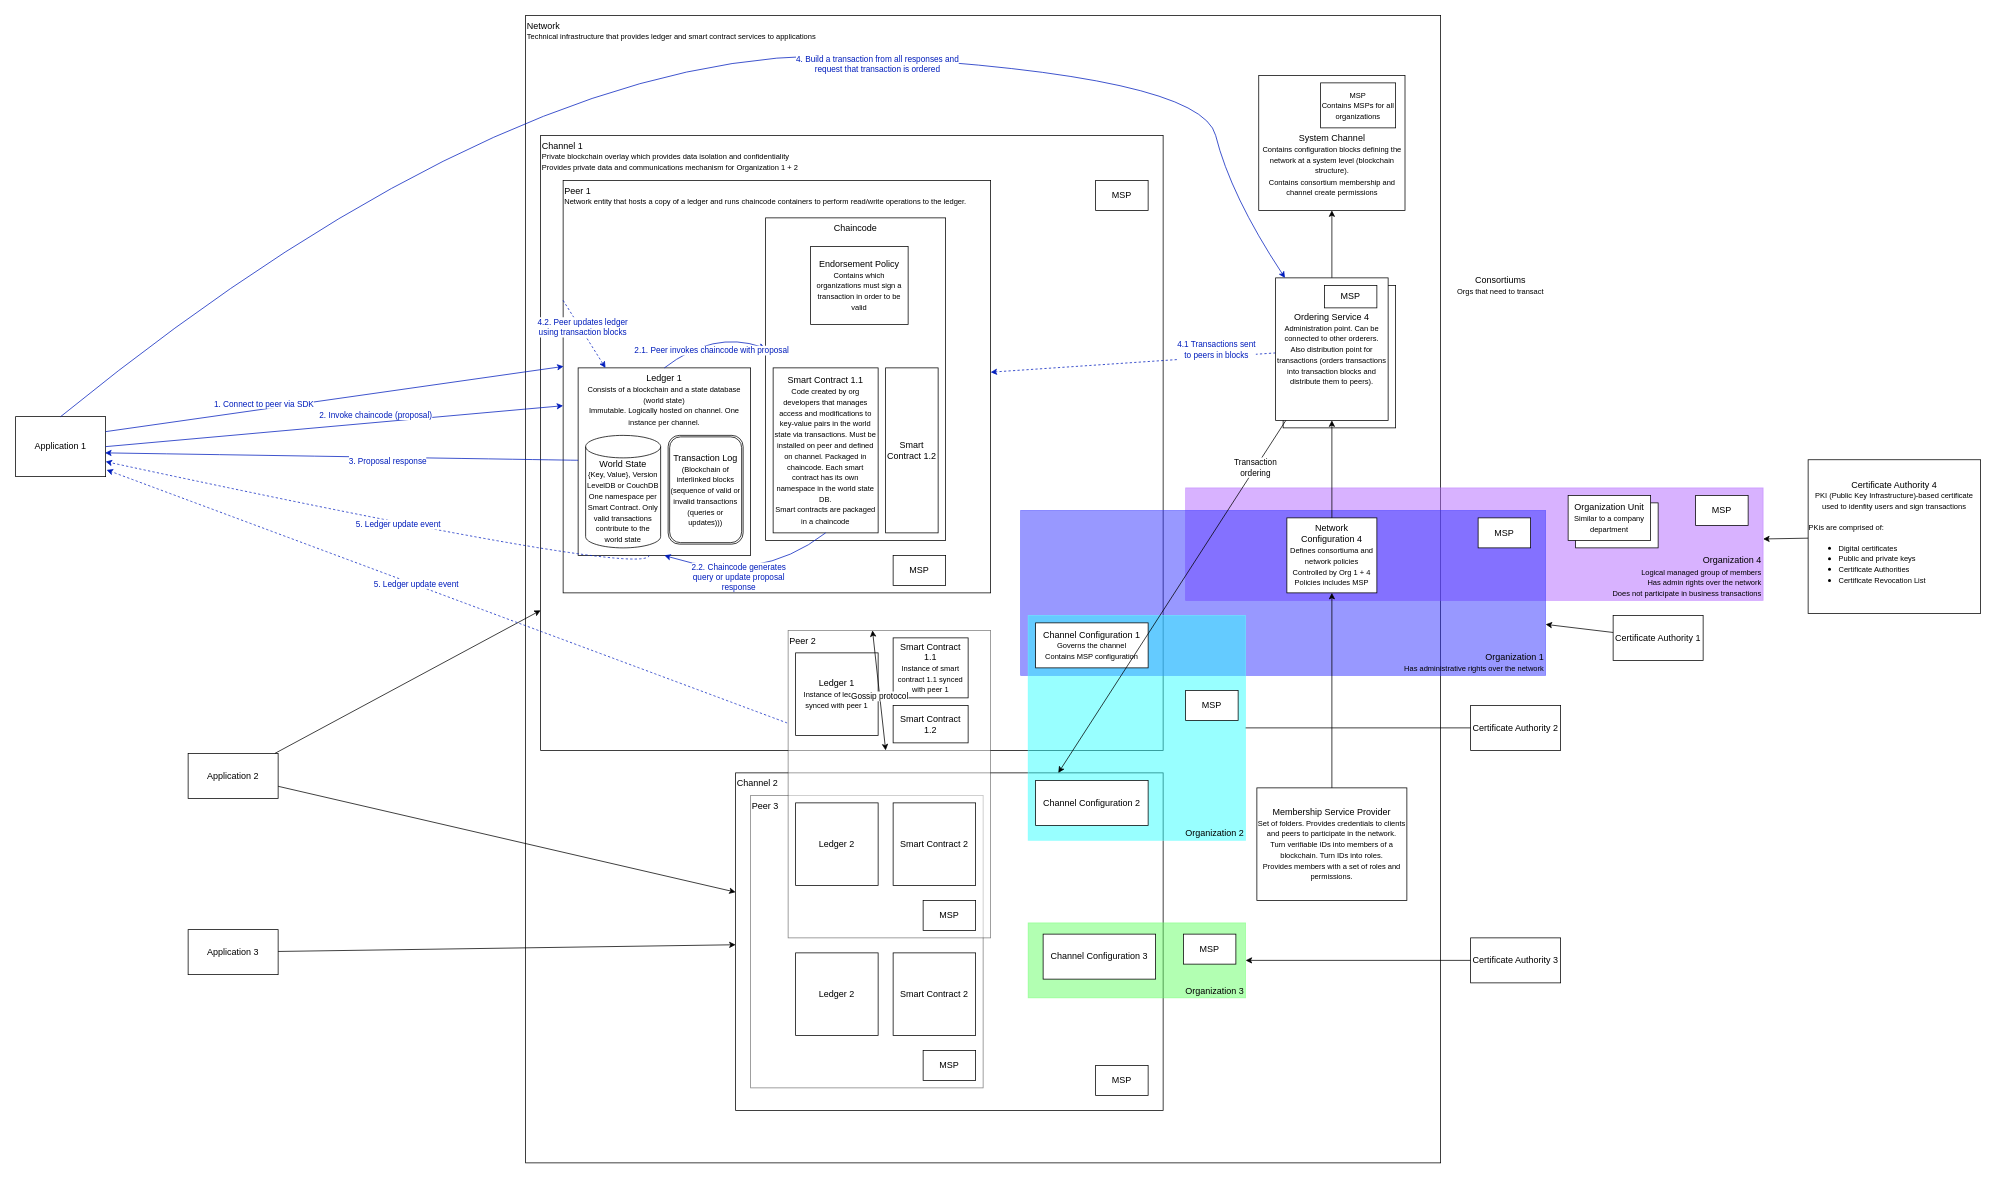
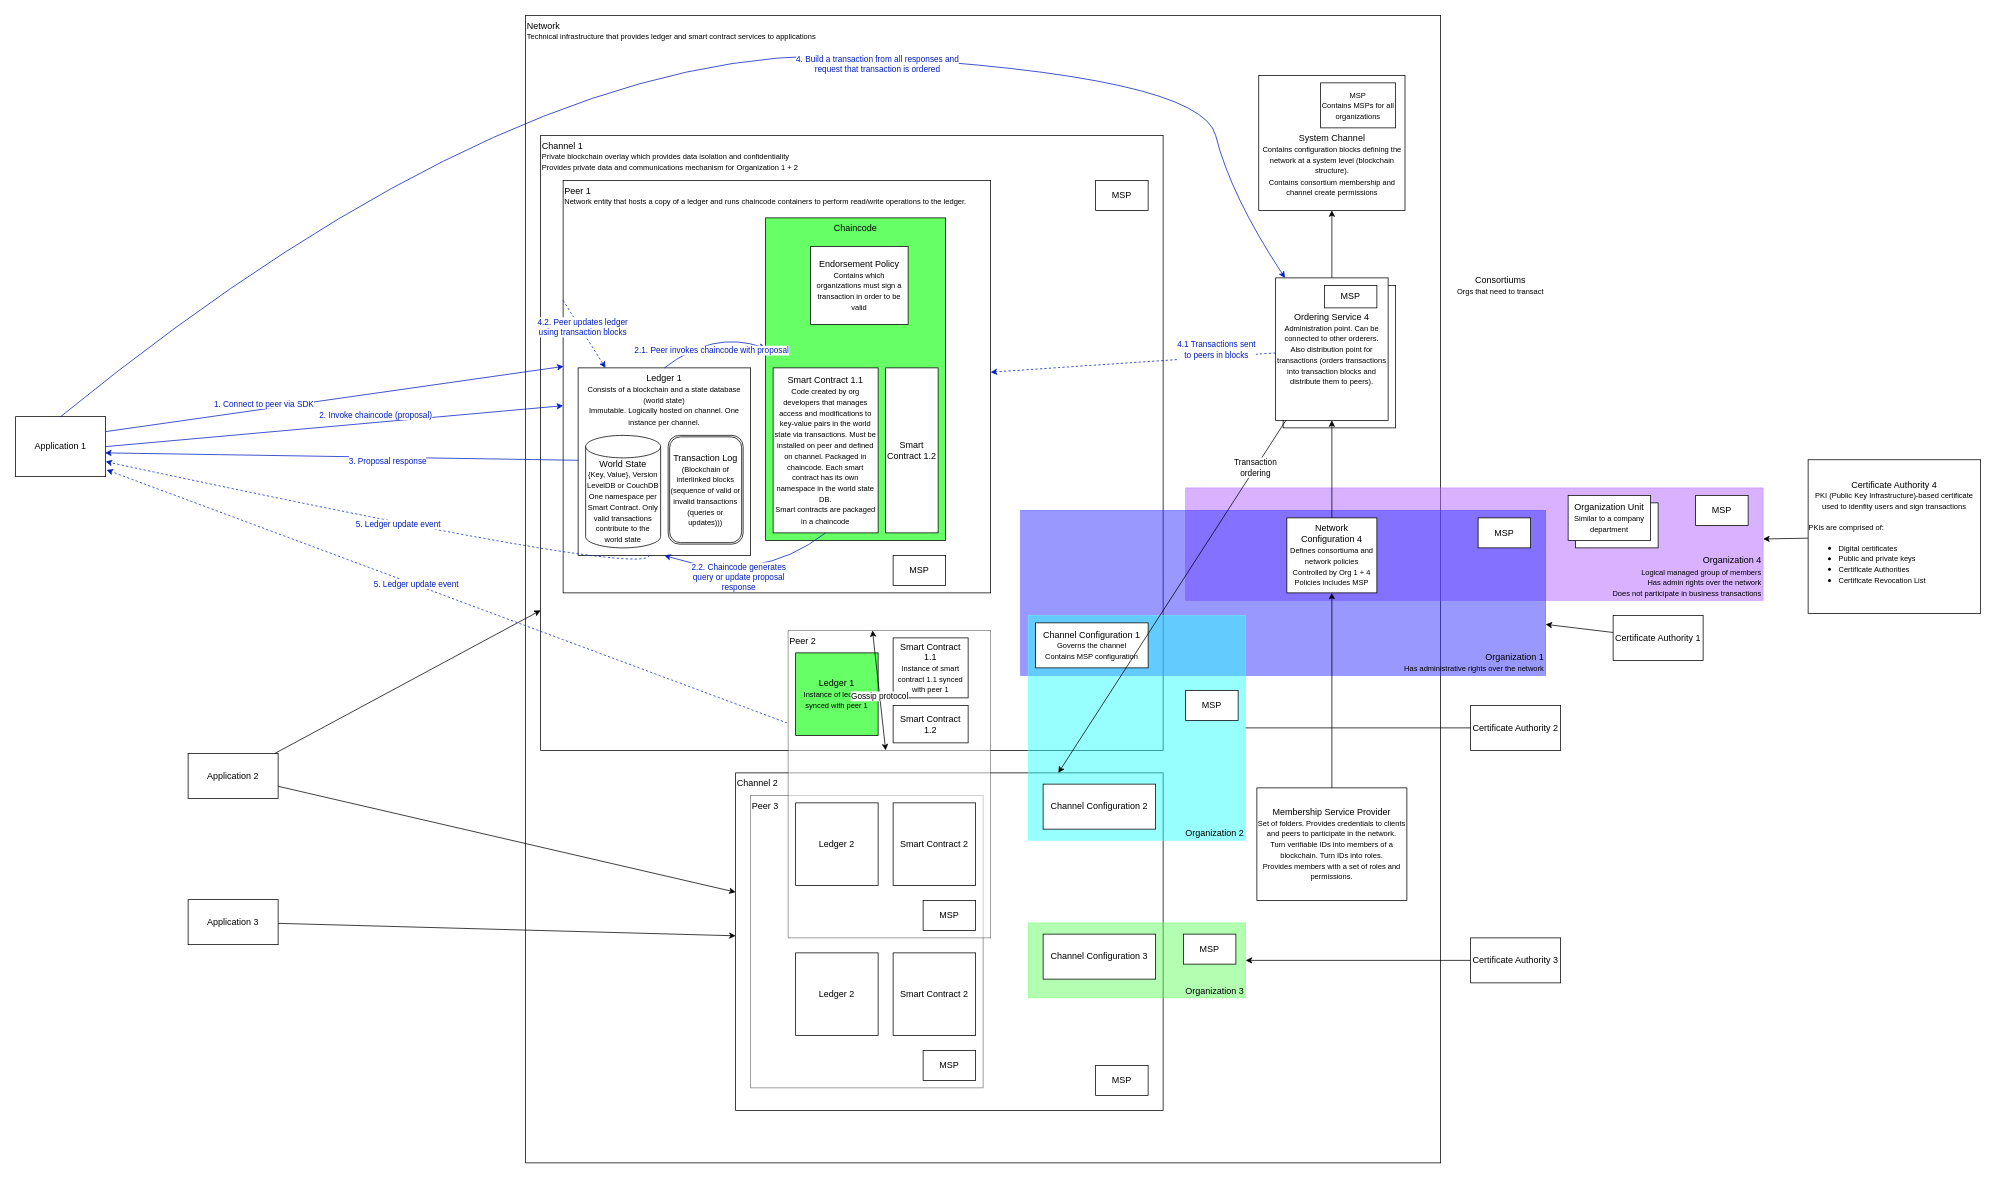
(855, 229) -> (855, 229)
(837, 694) -> (837, 694)
(1092, 803) -> (1099, 807)
(233, 952) -> (233, 922)
